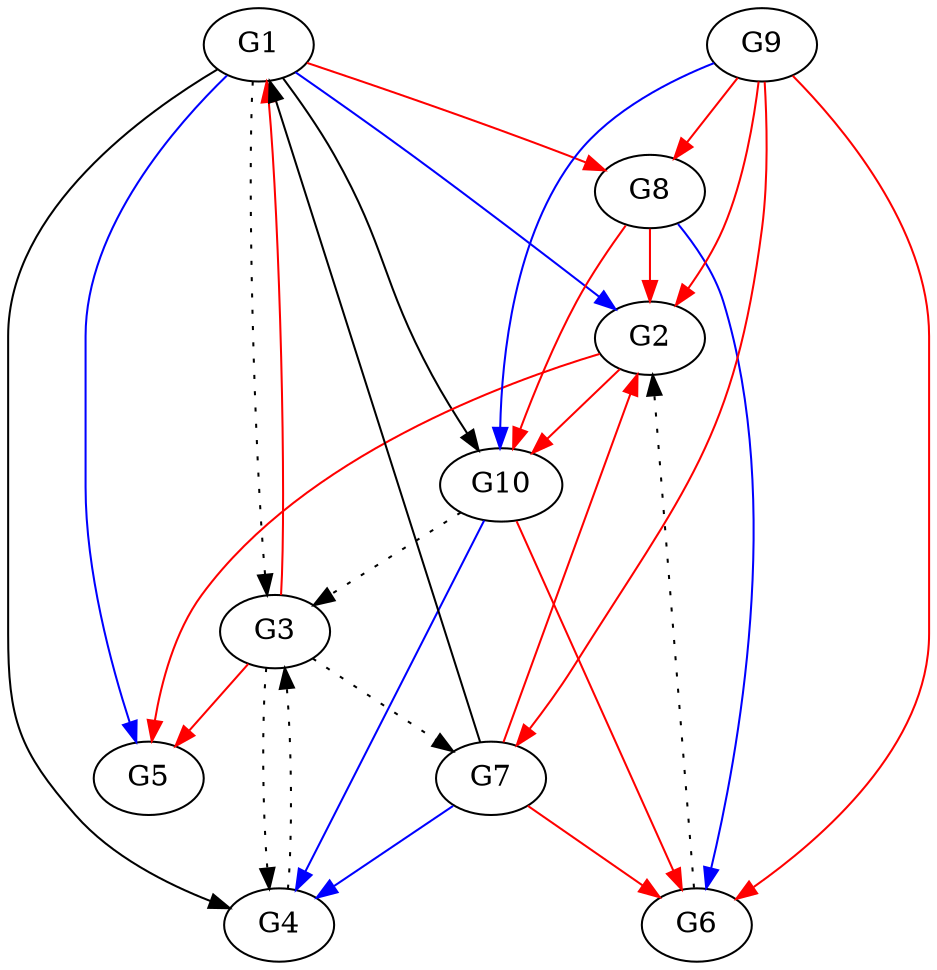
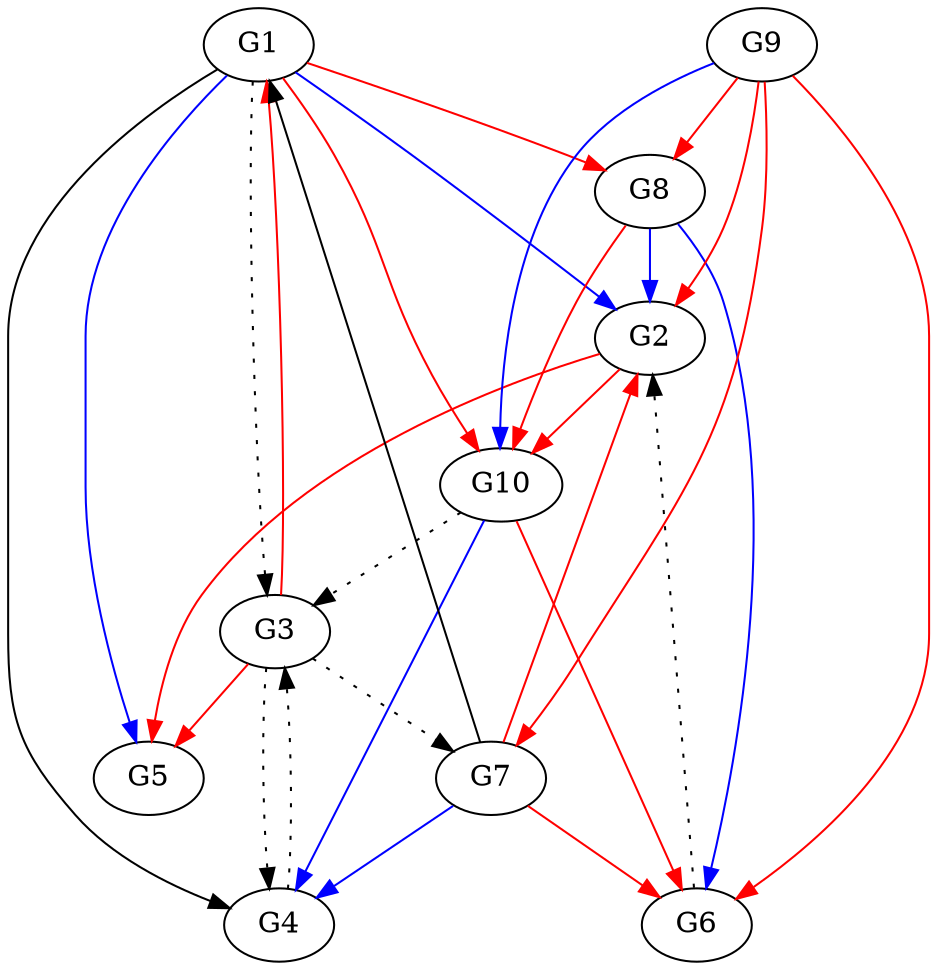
(380, 253) -> (380, 253)
(650, 255) -> (650, 255)
